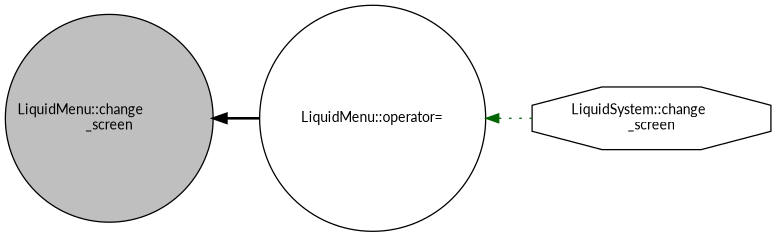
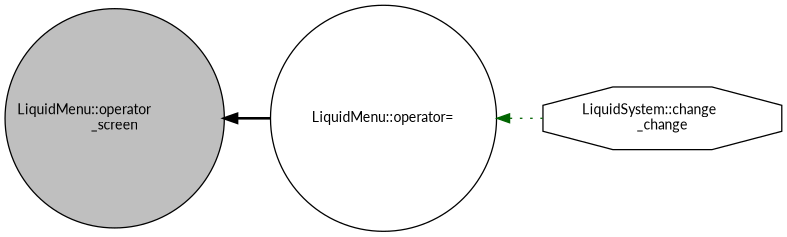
(109, 118) -> (115, 118)
(652, 118) -> (662, 118)
